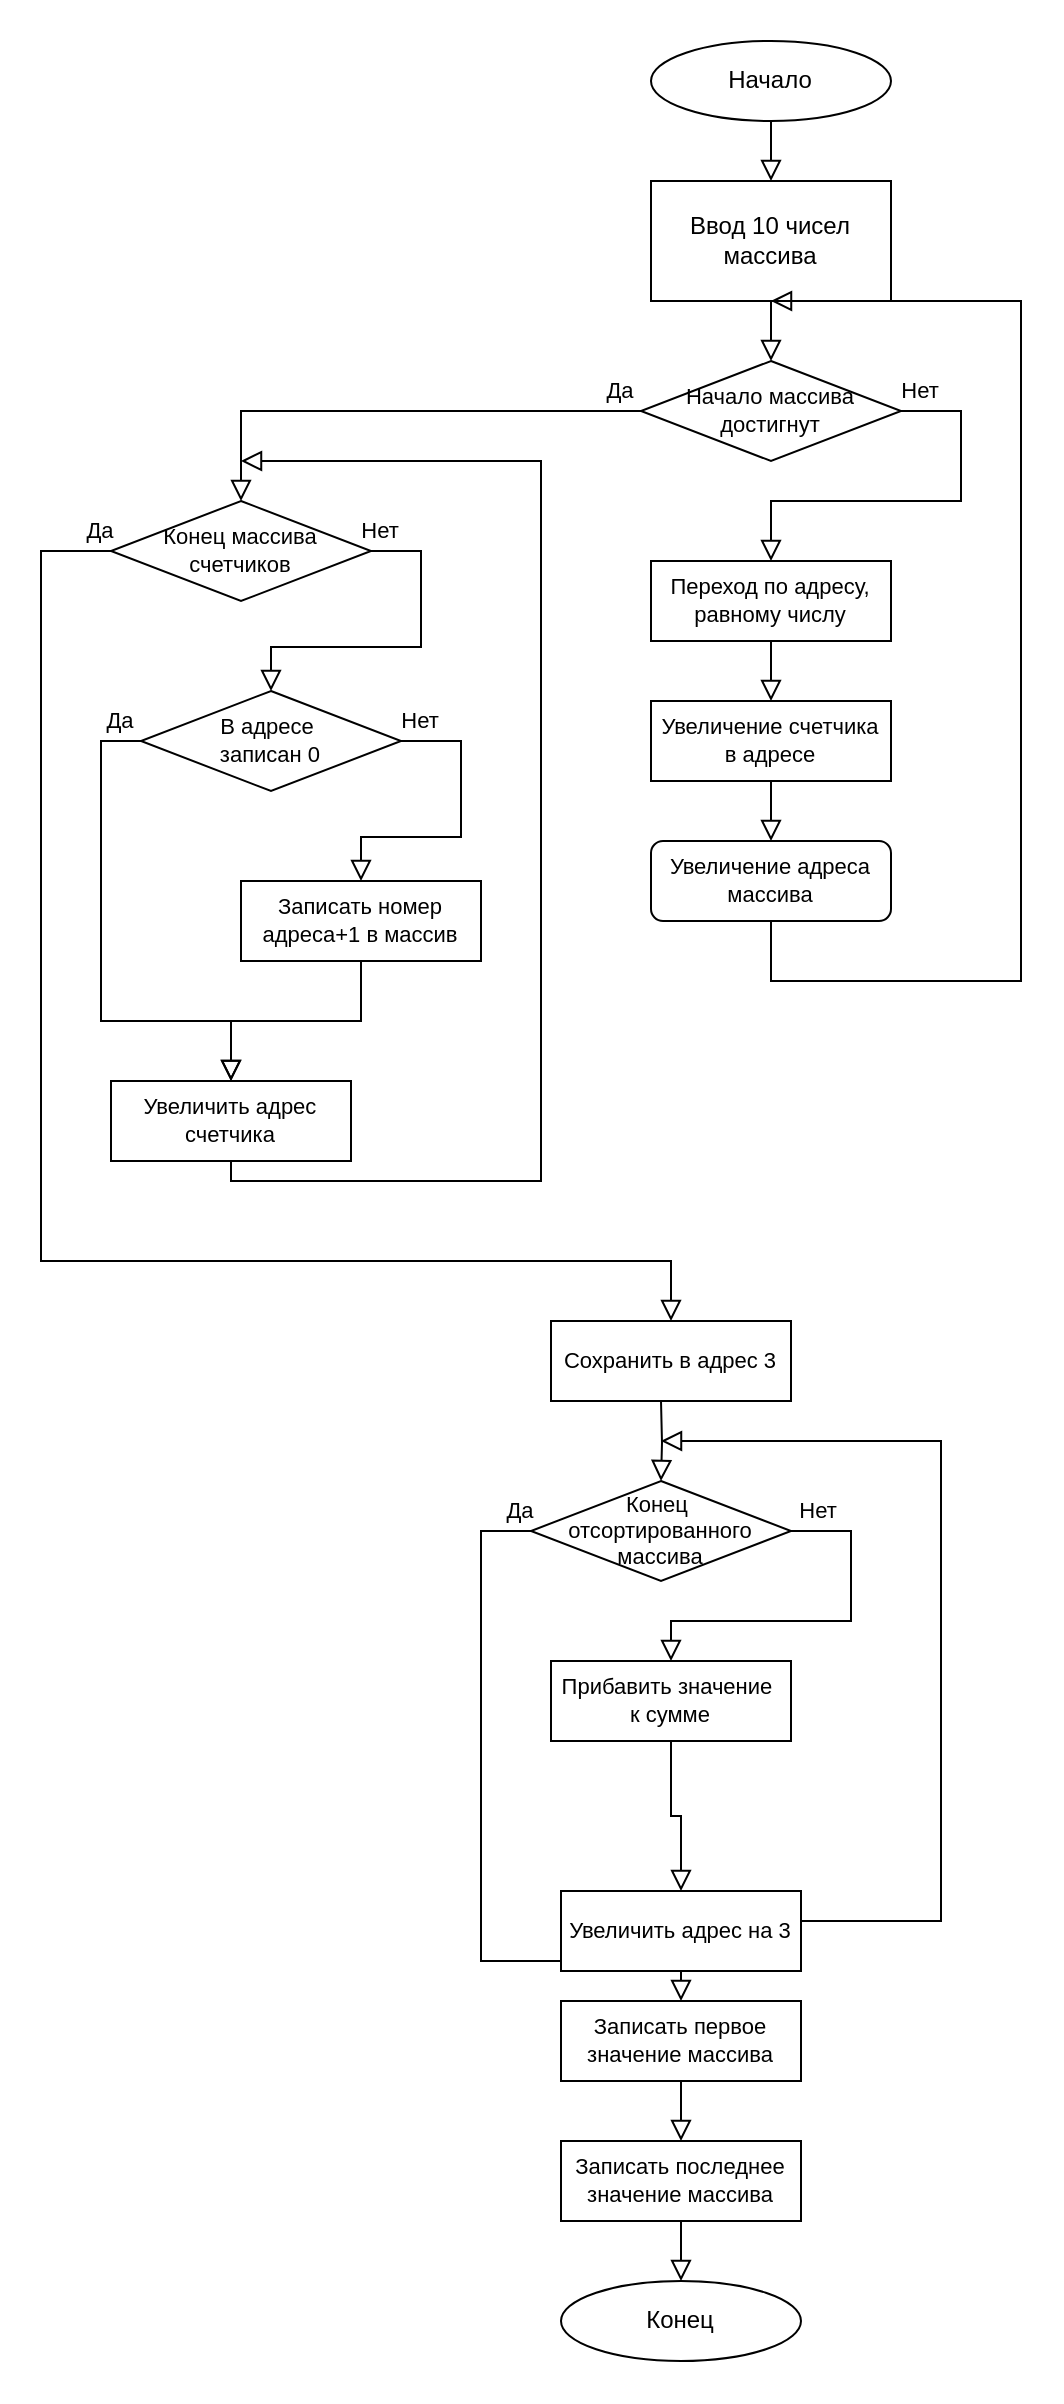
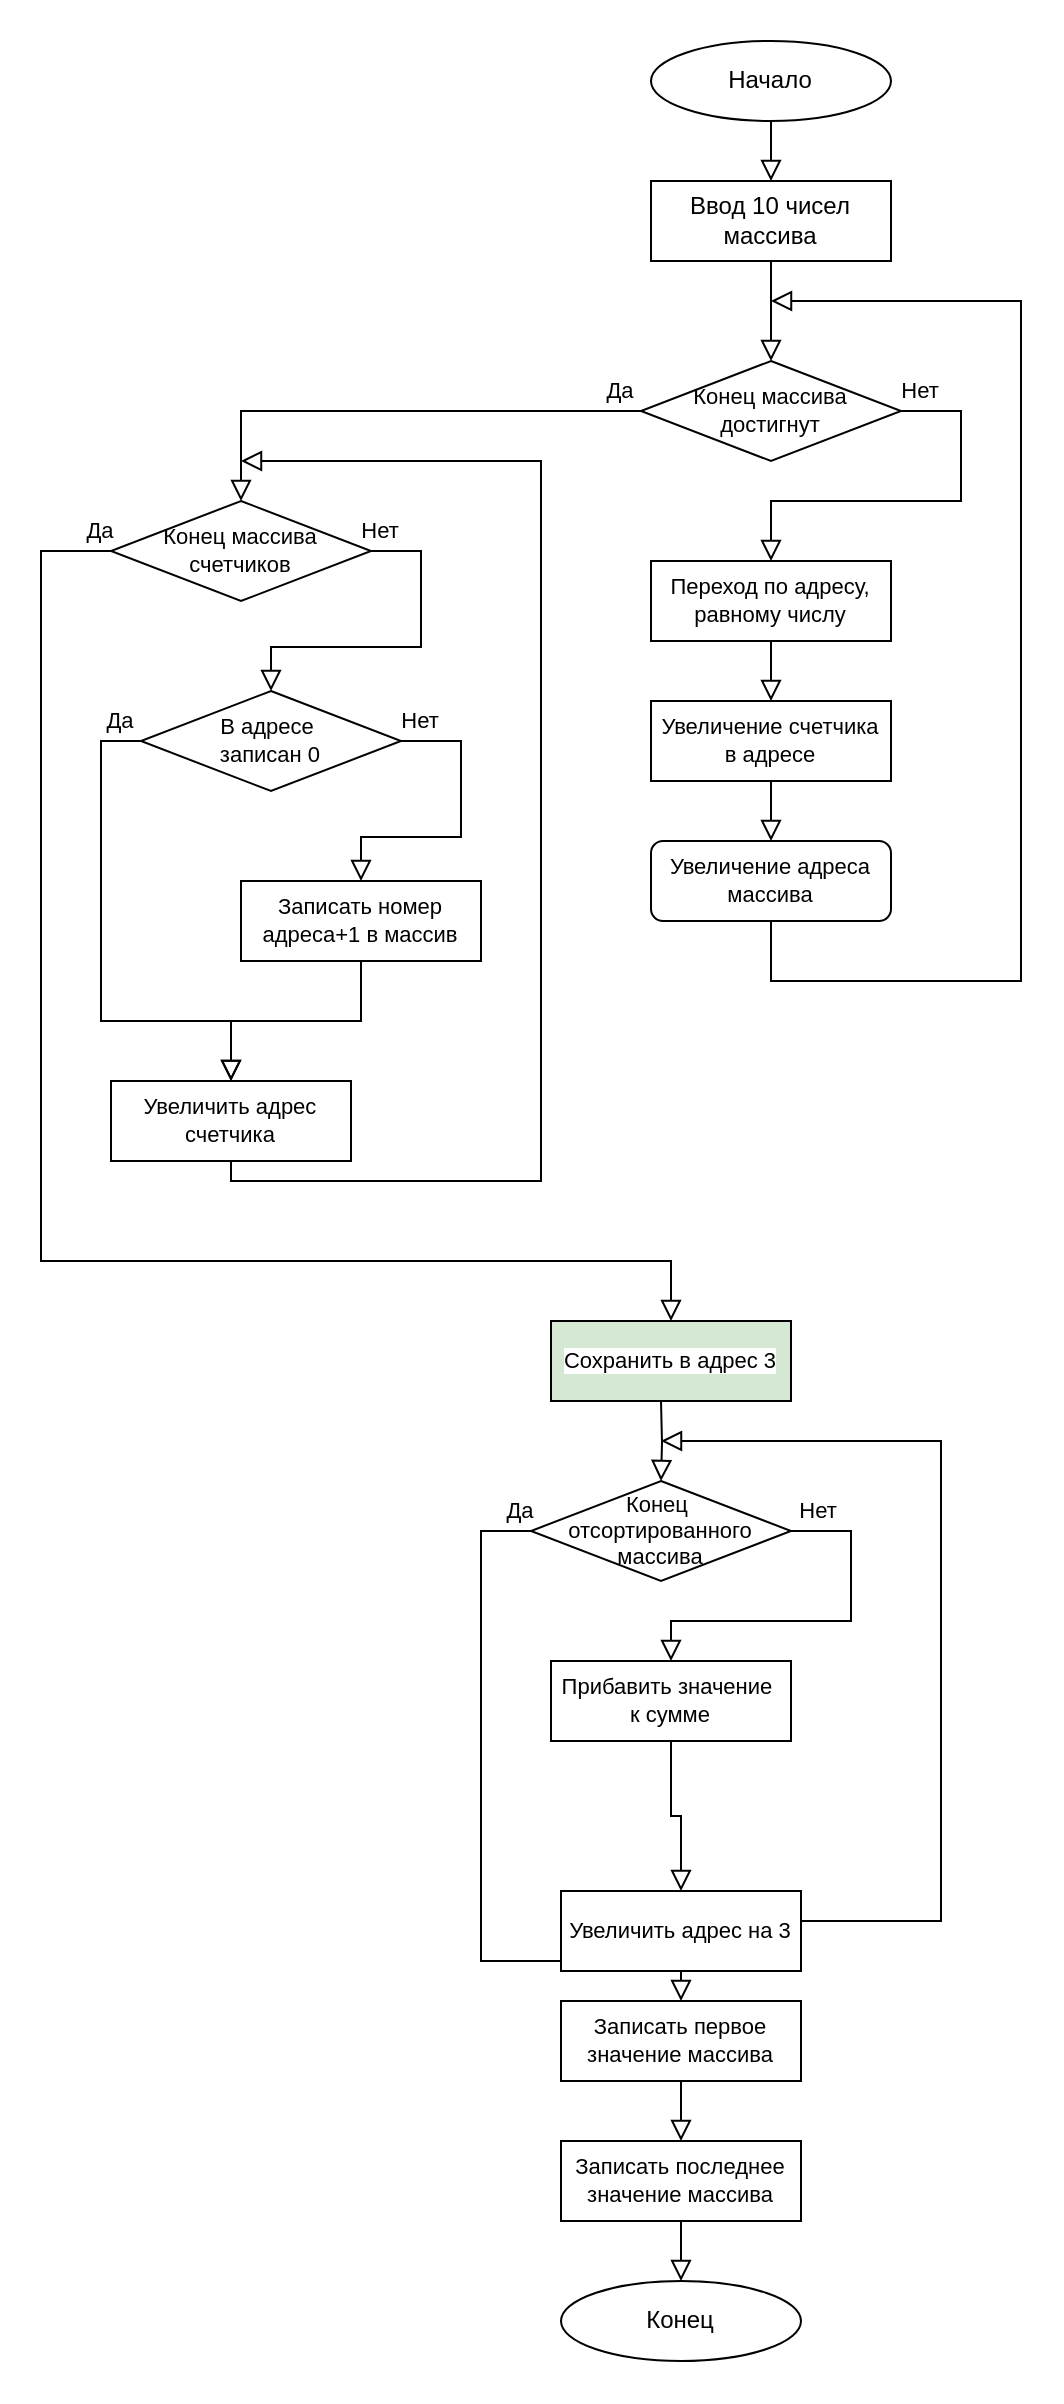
(771, 241) -> (771, 221)
(771, 411) -> (771, 411)
(671, 1361) -> (671, 1361)
